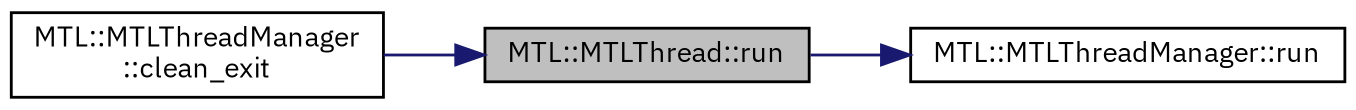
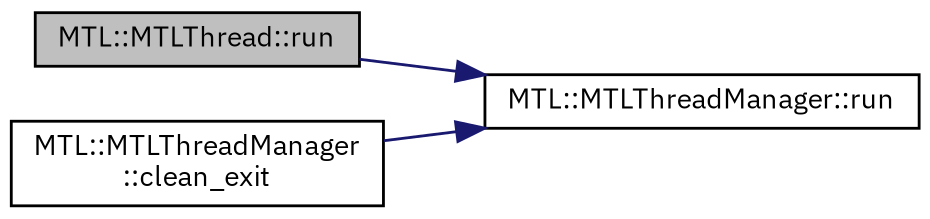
(419, 55) -> (420, 136)
